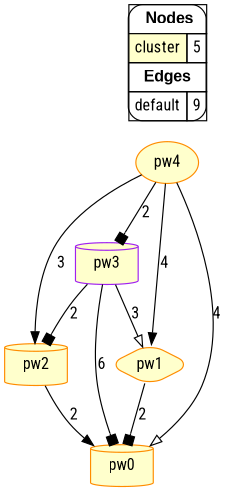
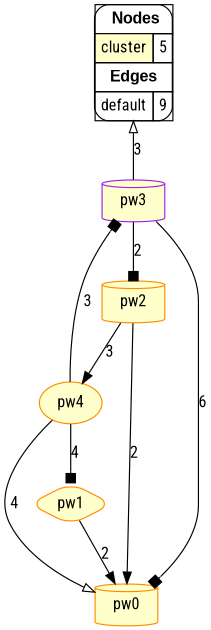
(146, 213) -> (88, 302)
(62, 236) -> (105, 348)
(159, 258) -> (71, 448)
(127, 310) -> (133, 156)
(138, 408) -> (94, 547)
